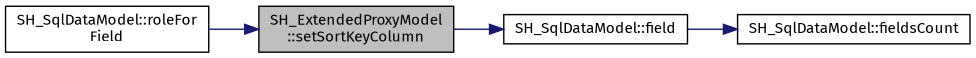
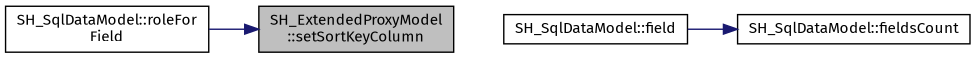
(472, 29) -> none
